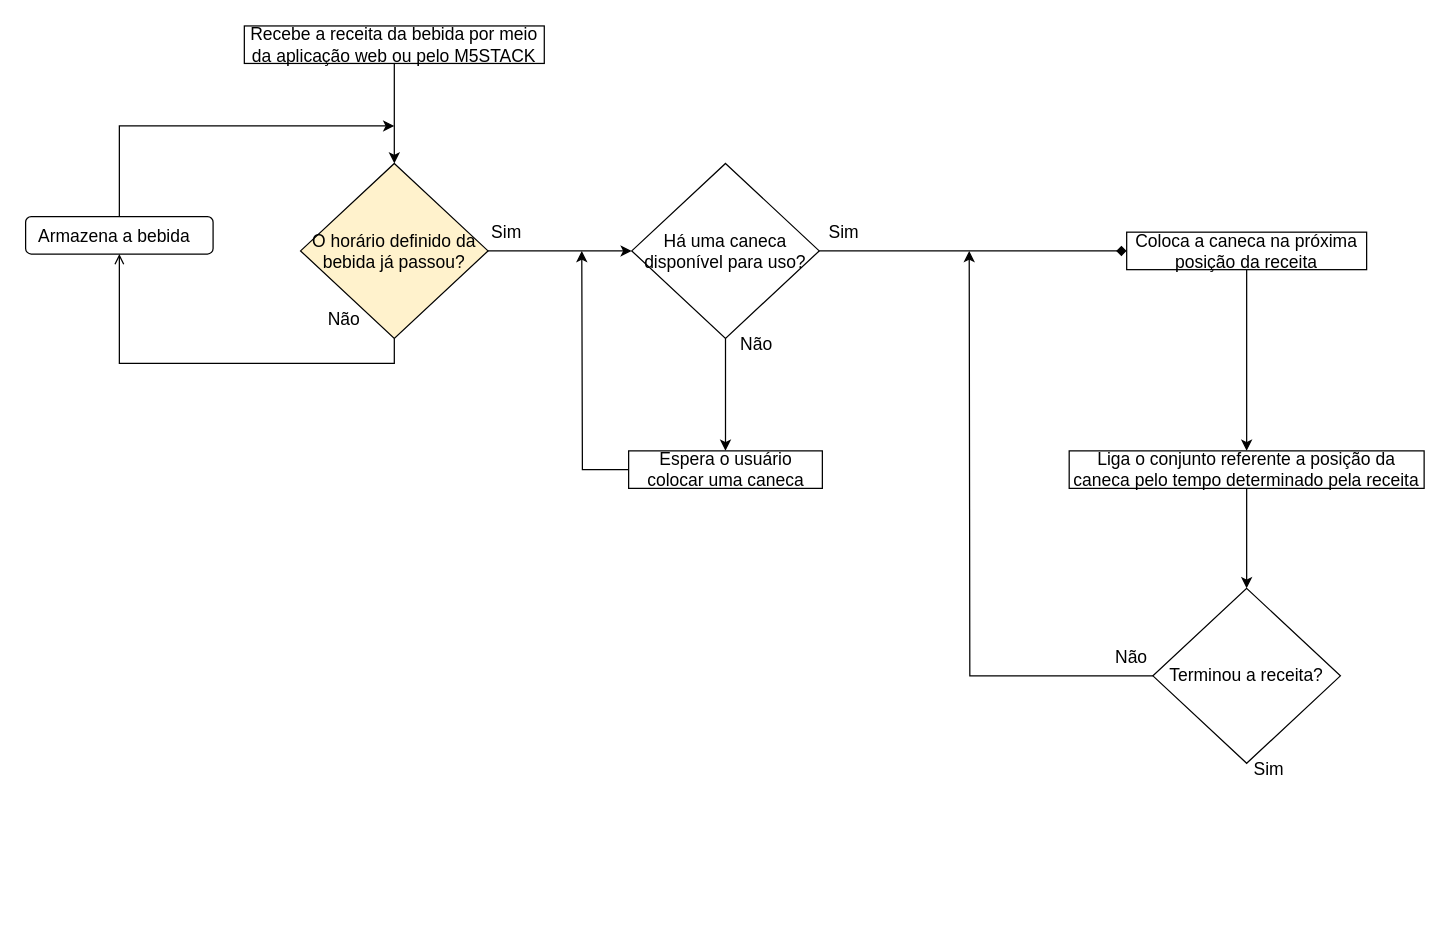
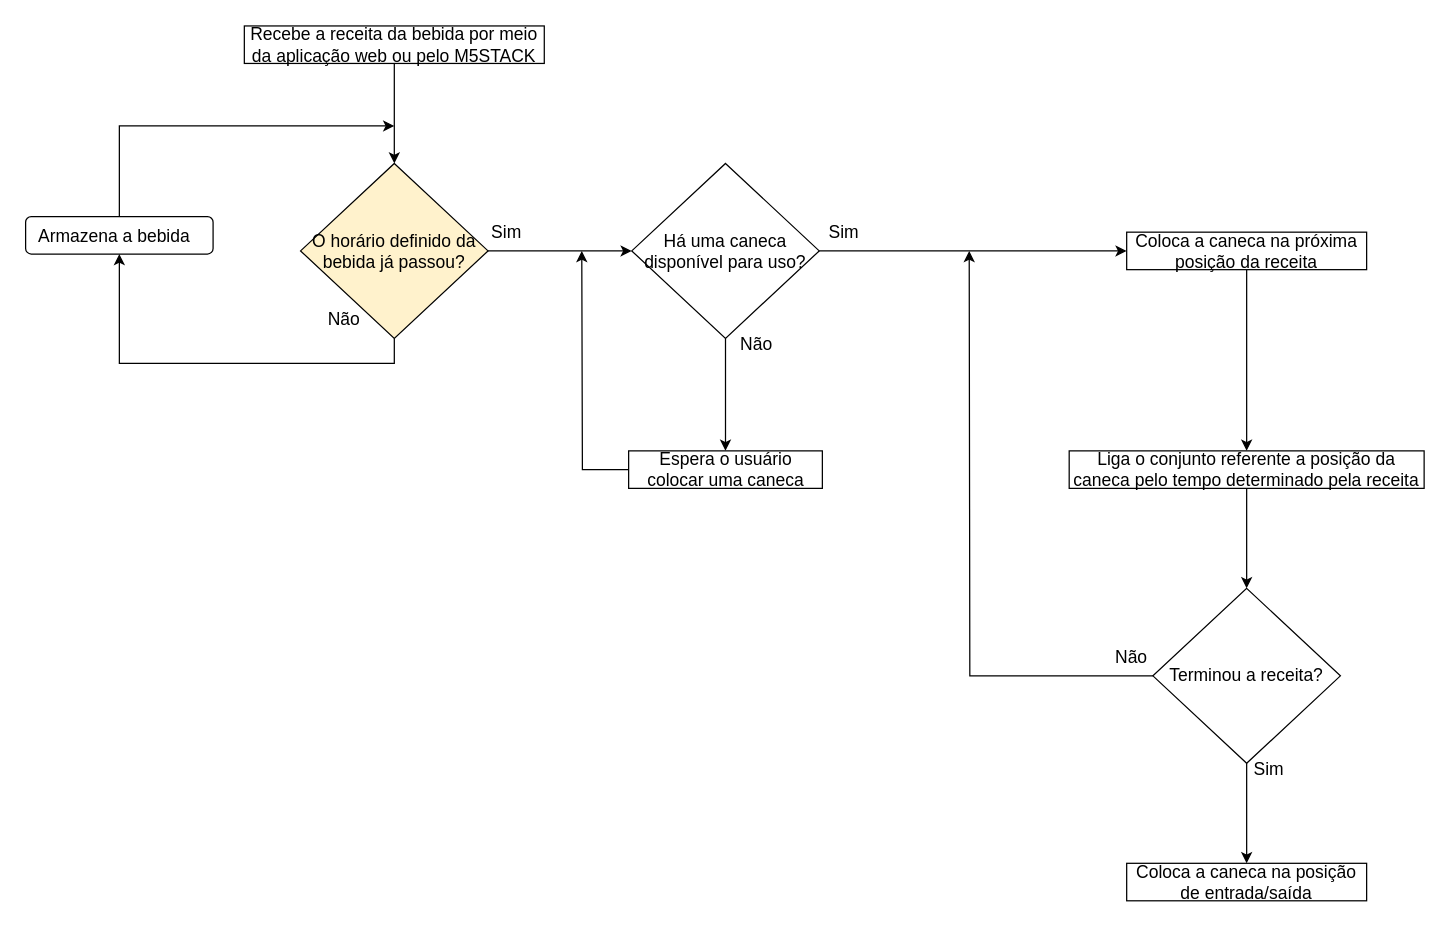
(1116, 251) -> (1117, 251)
(119, 261) -> (119, 264)
none -> (1247, 809)
none -> (1247, 882)
